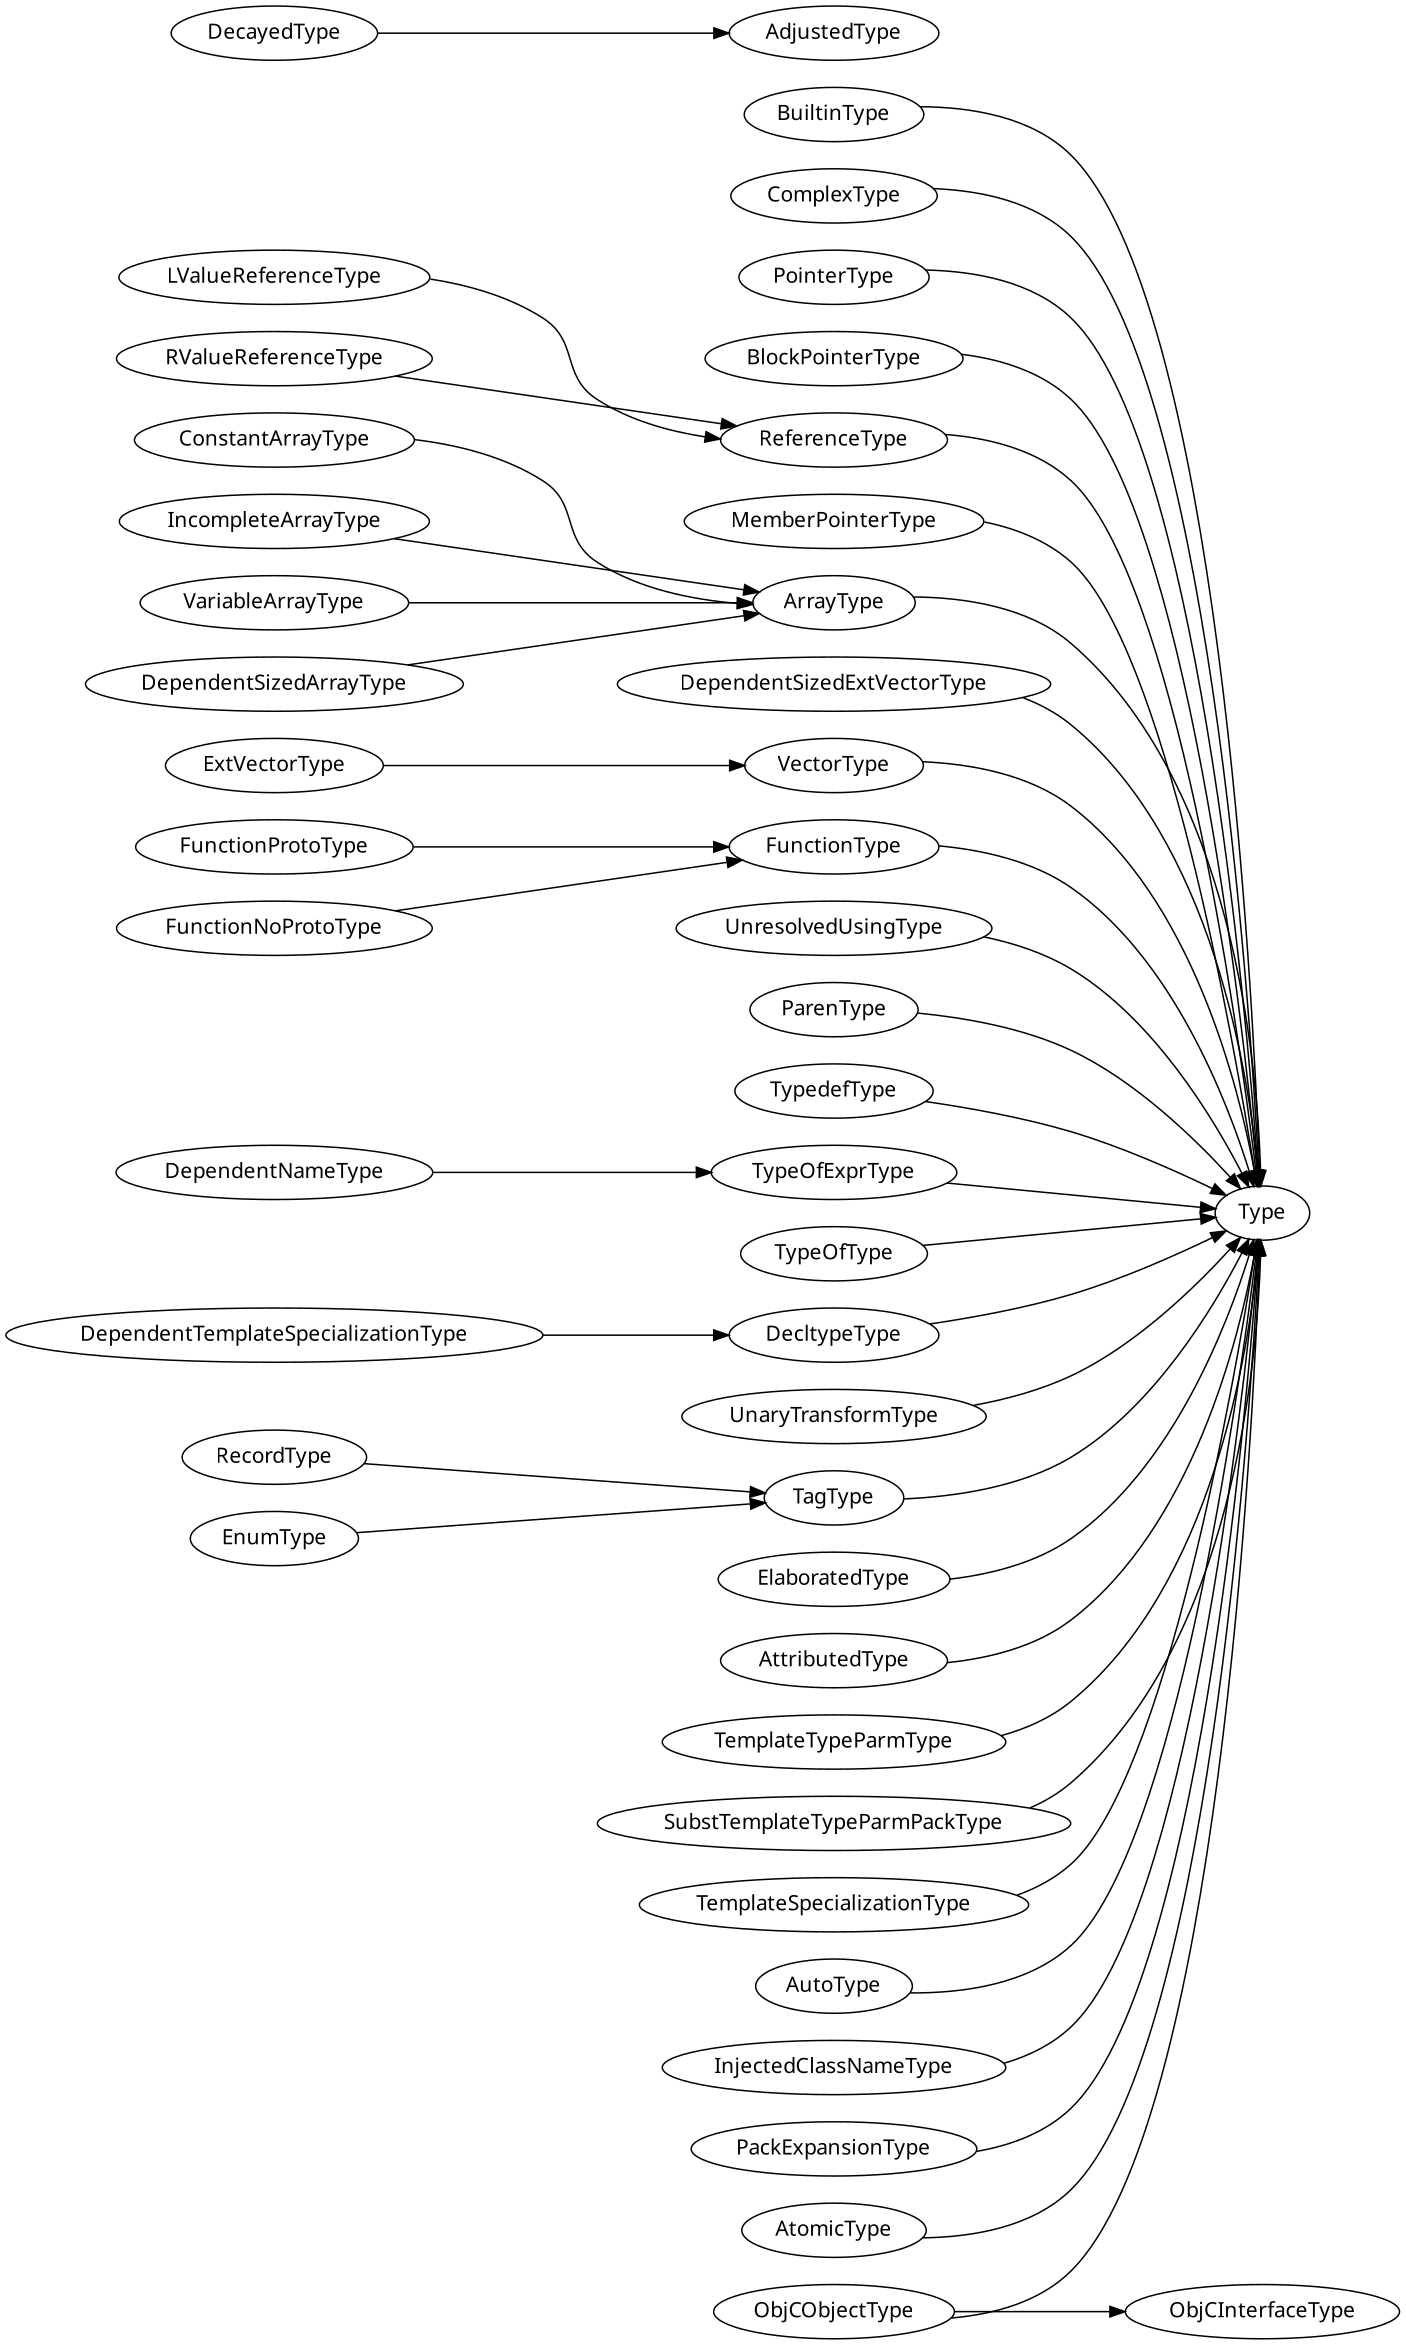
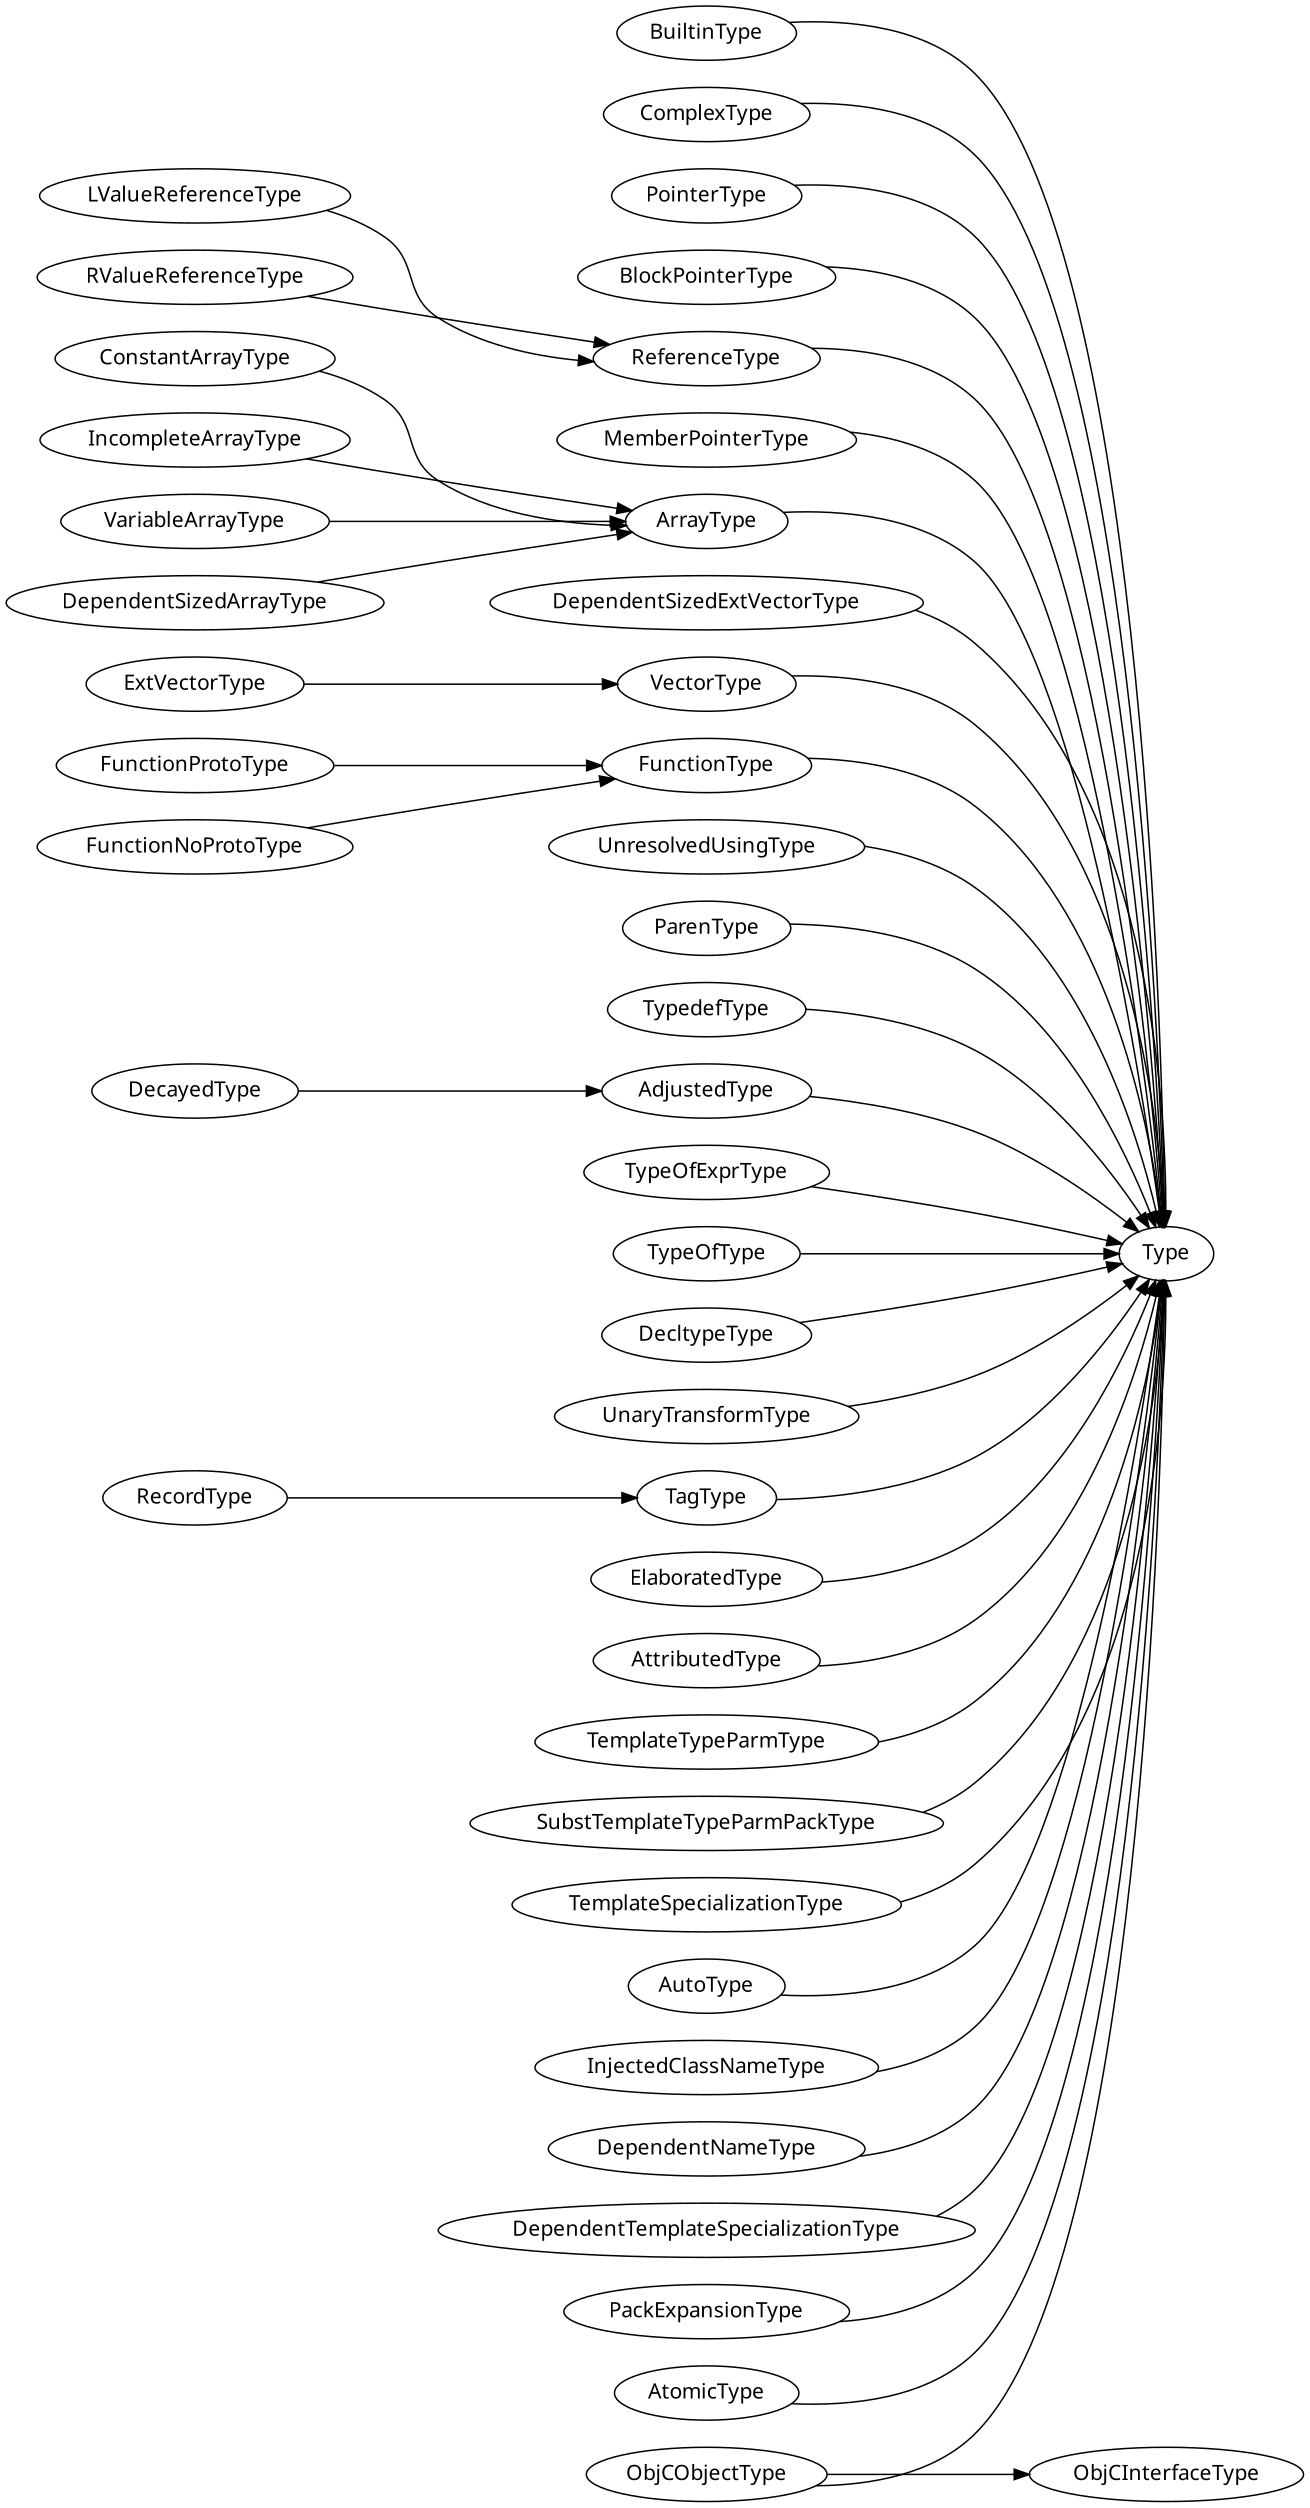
none -> (978, 1133)
(565, 1172) -> (1097, 1776)
(628, 1335) -> (1111, 1778)
(274, 1539) -> none
